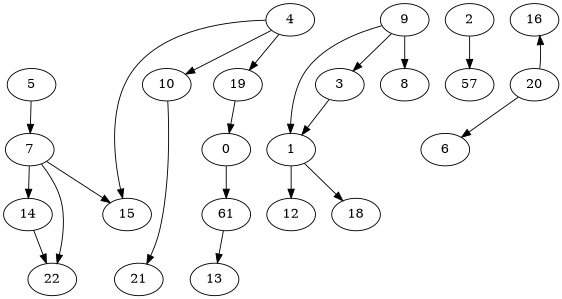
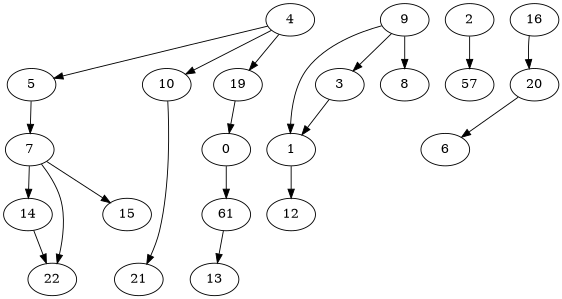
(541, 57) -> (529, 48)
(141, 62) -> (165, 51)
(356, 215) -> none
